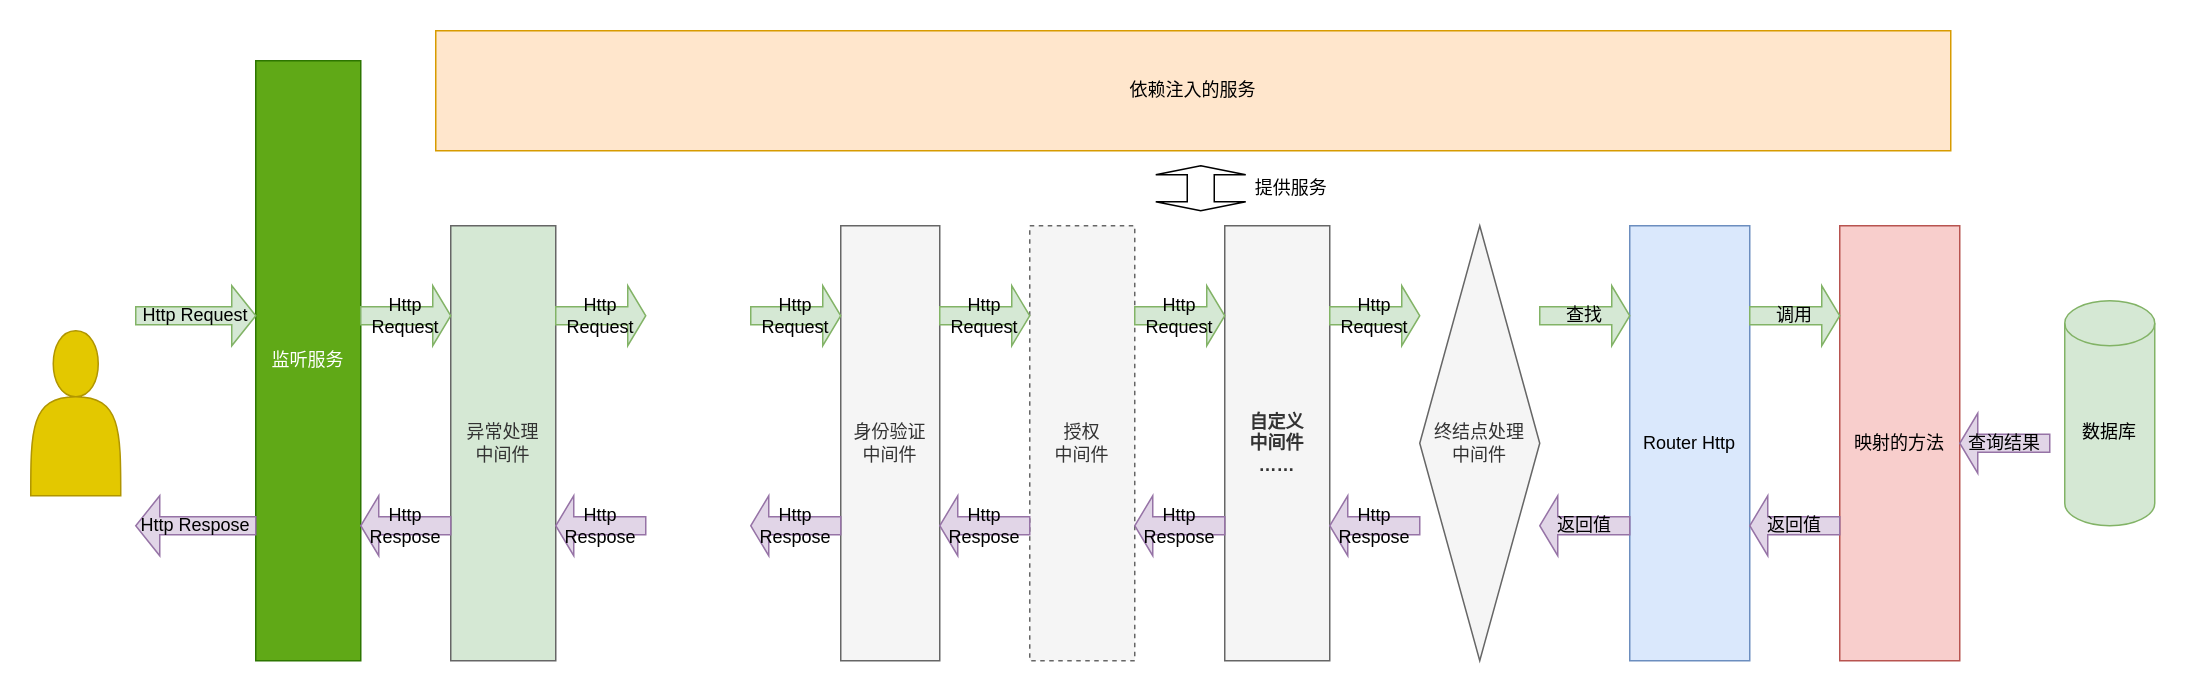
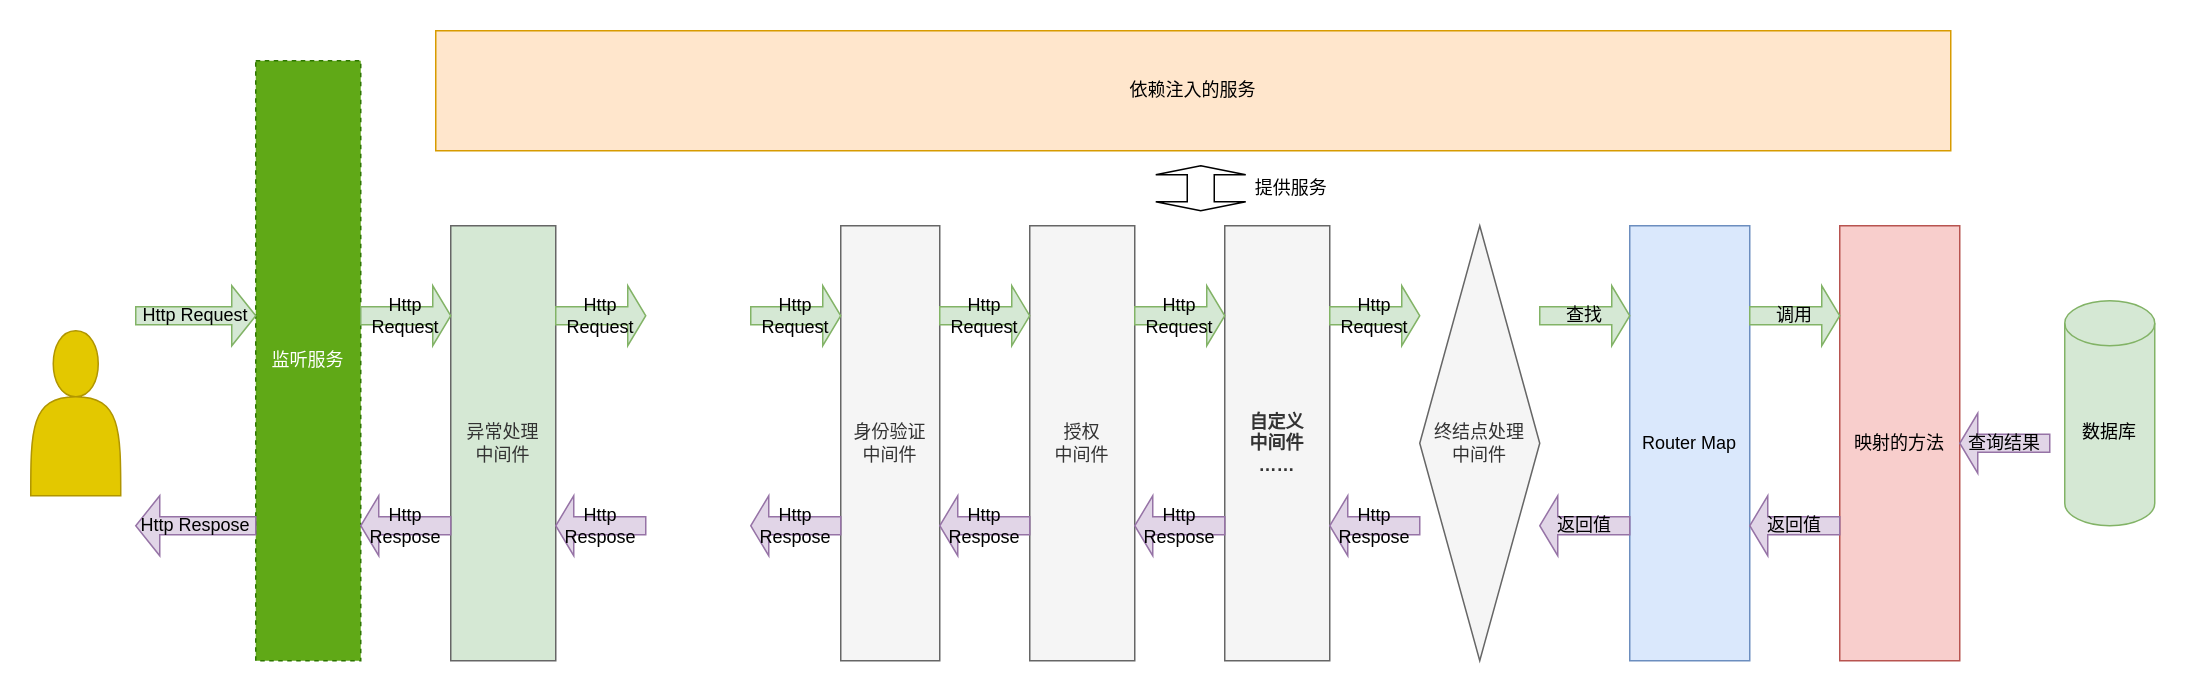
(308, 361) -> (308, 361)
(1082, 443) -> (1082, 443)
(1690, 443) -> (1690, 443)
